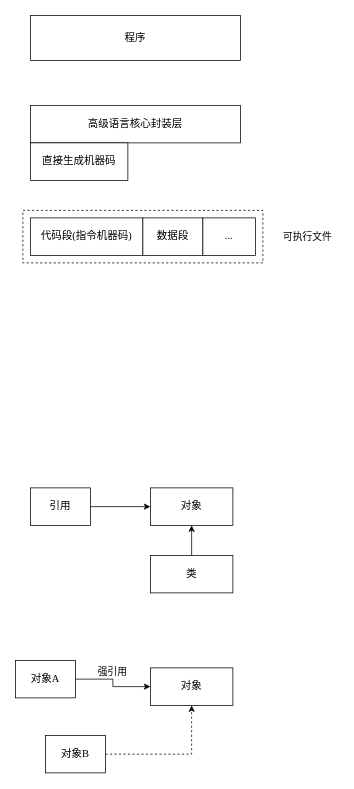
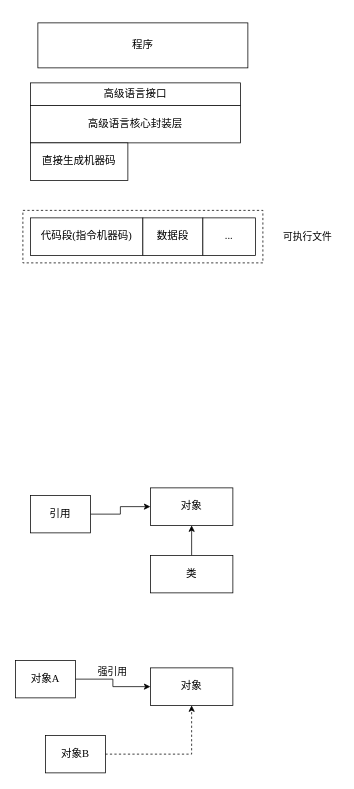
(135, 38) -> (143, 45)
none -> (135, 94)
(60, 507) -> (60, 514)
